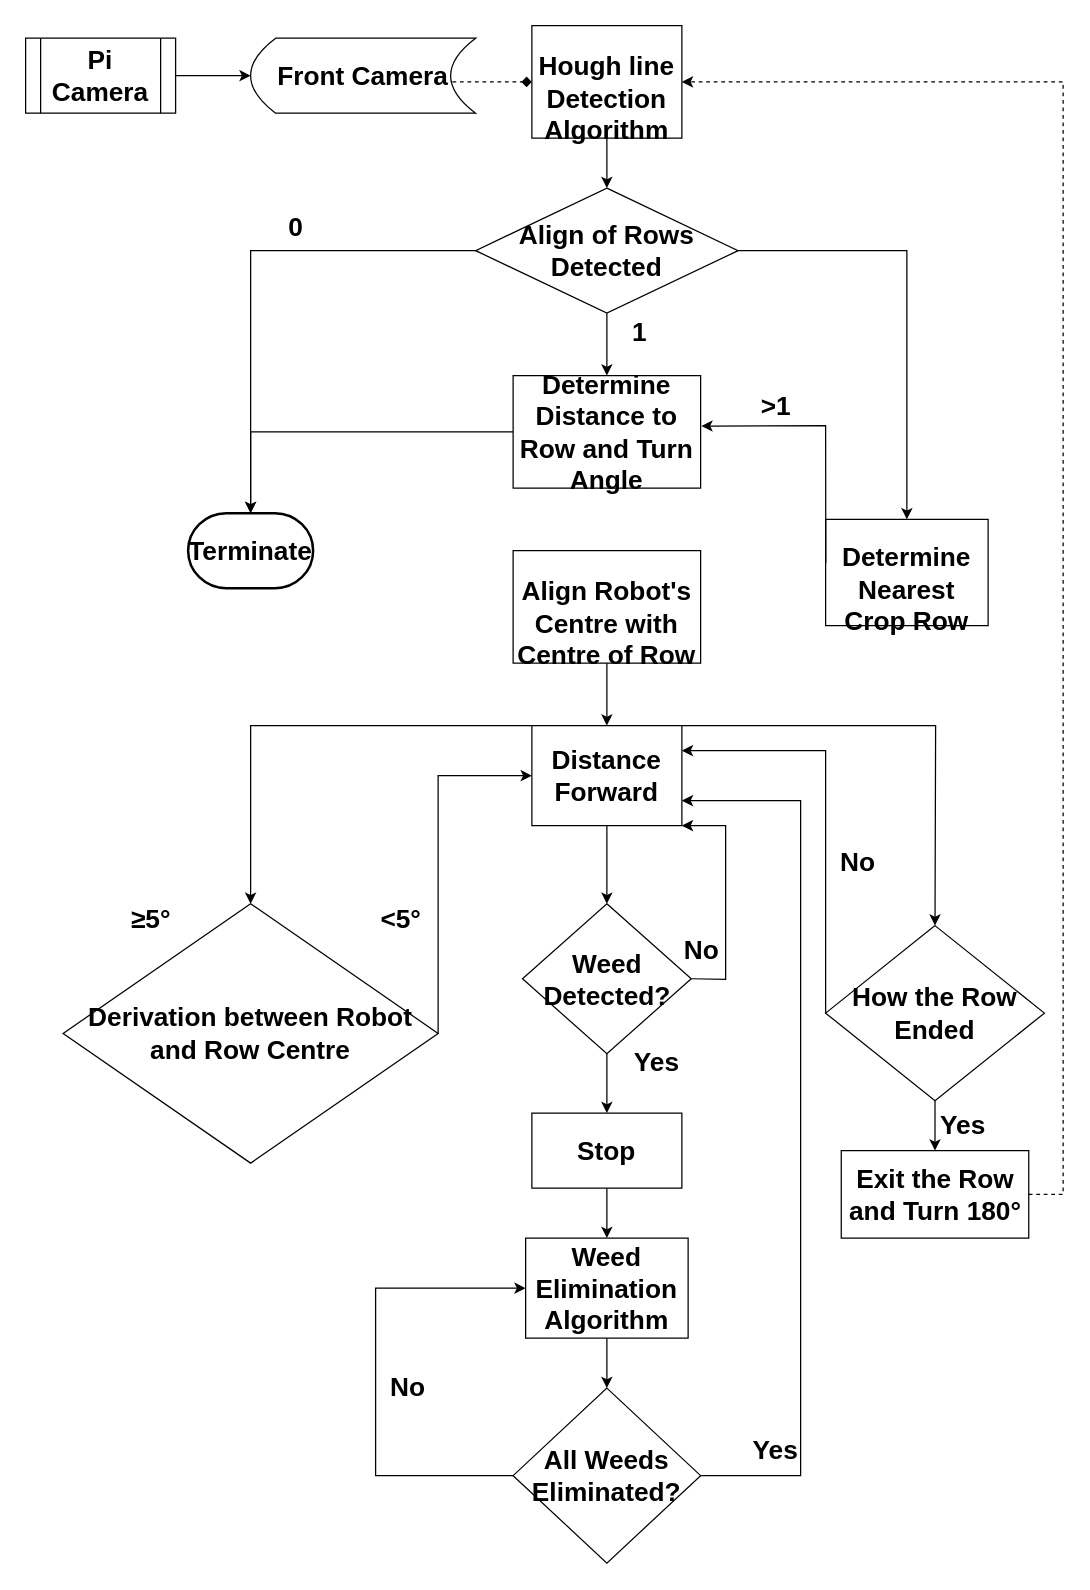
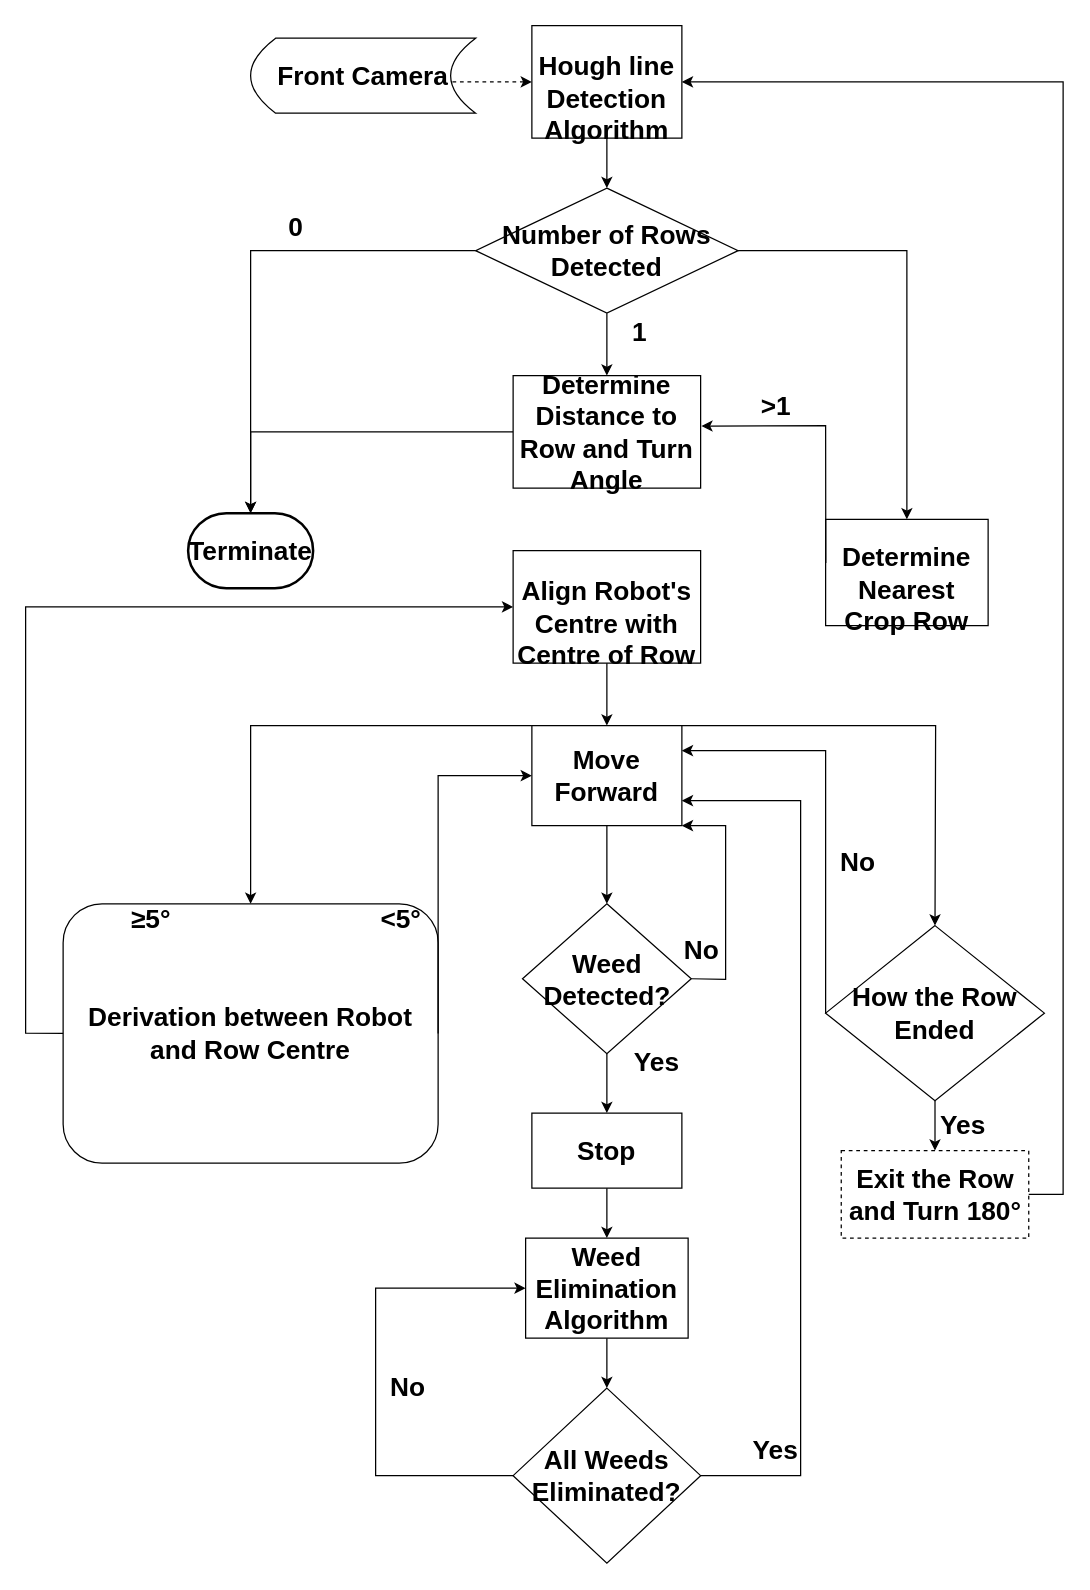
(101, 76) -> none
(209, 76) -> none
(521, 82) -> (522, 82)
(607, 251) -> (607, 251)
(1063, 470) -> (1063, 470)
none -> (34, 607)
(607, 776) -> (607, 776)
(251, 1033) -> (251, 1033)
(935, 1194) -> (935, 1194)
